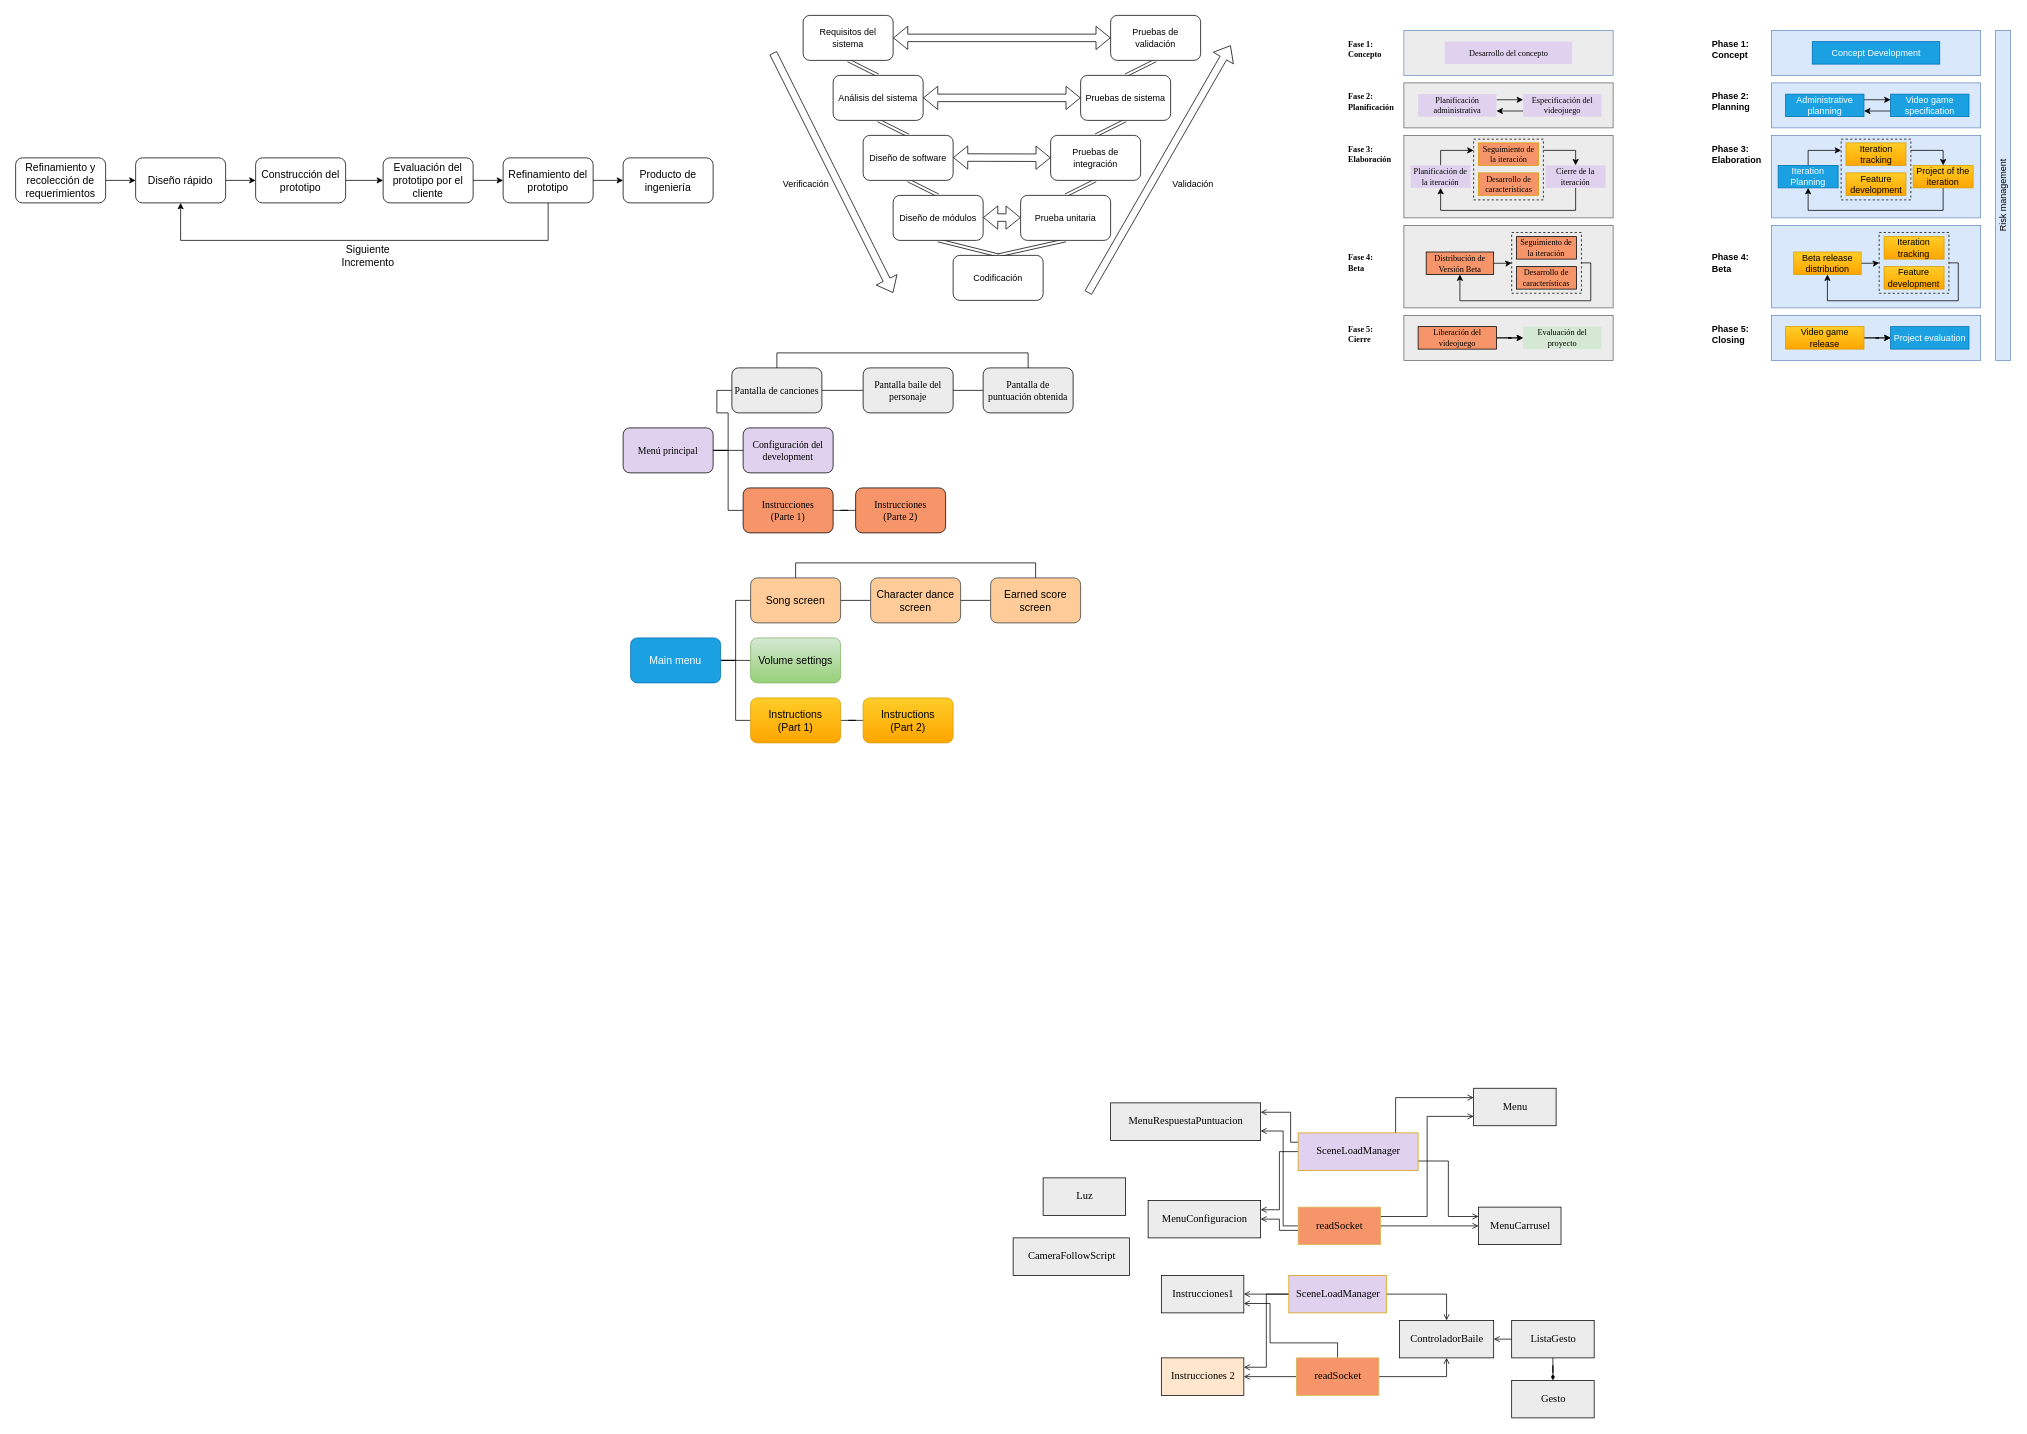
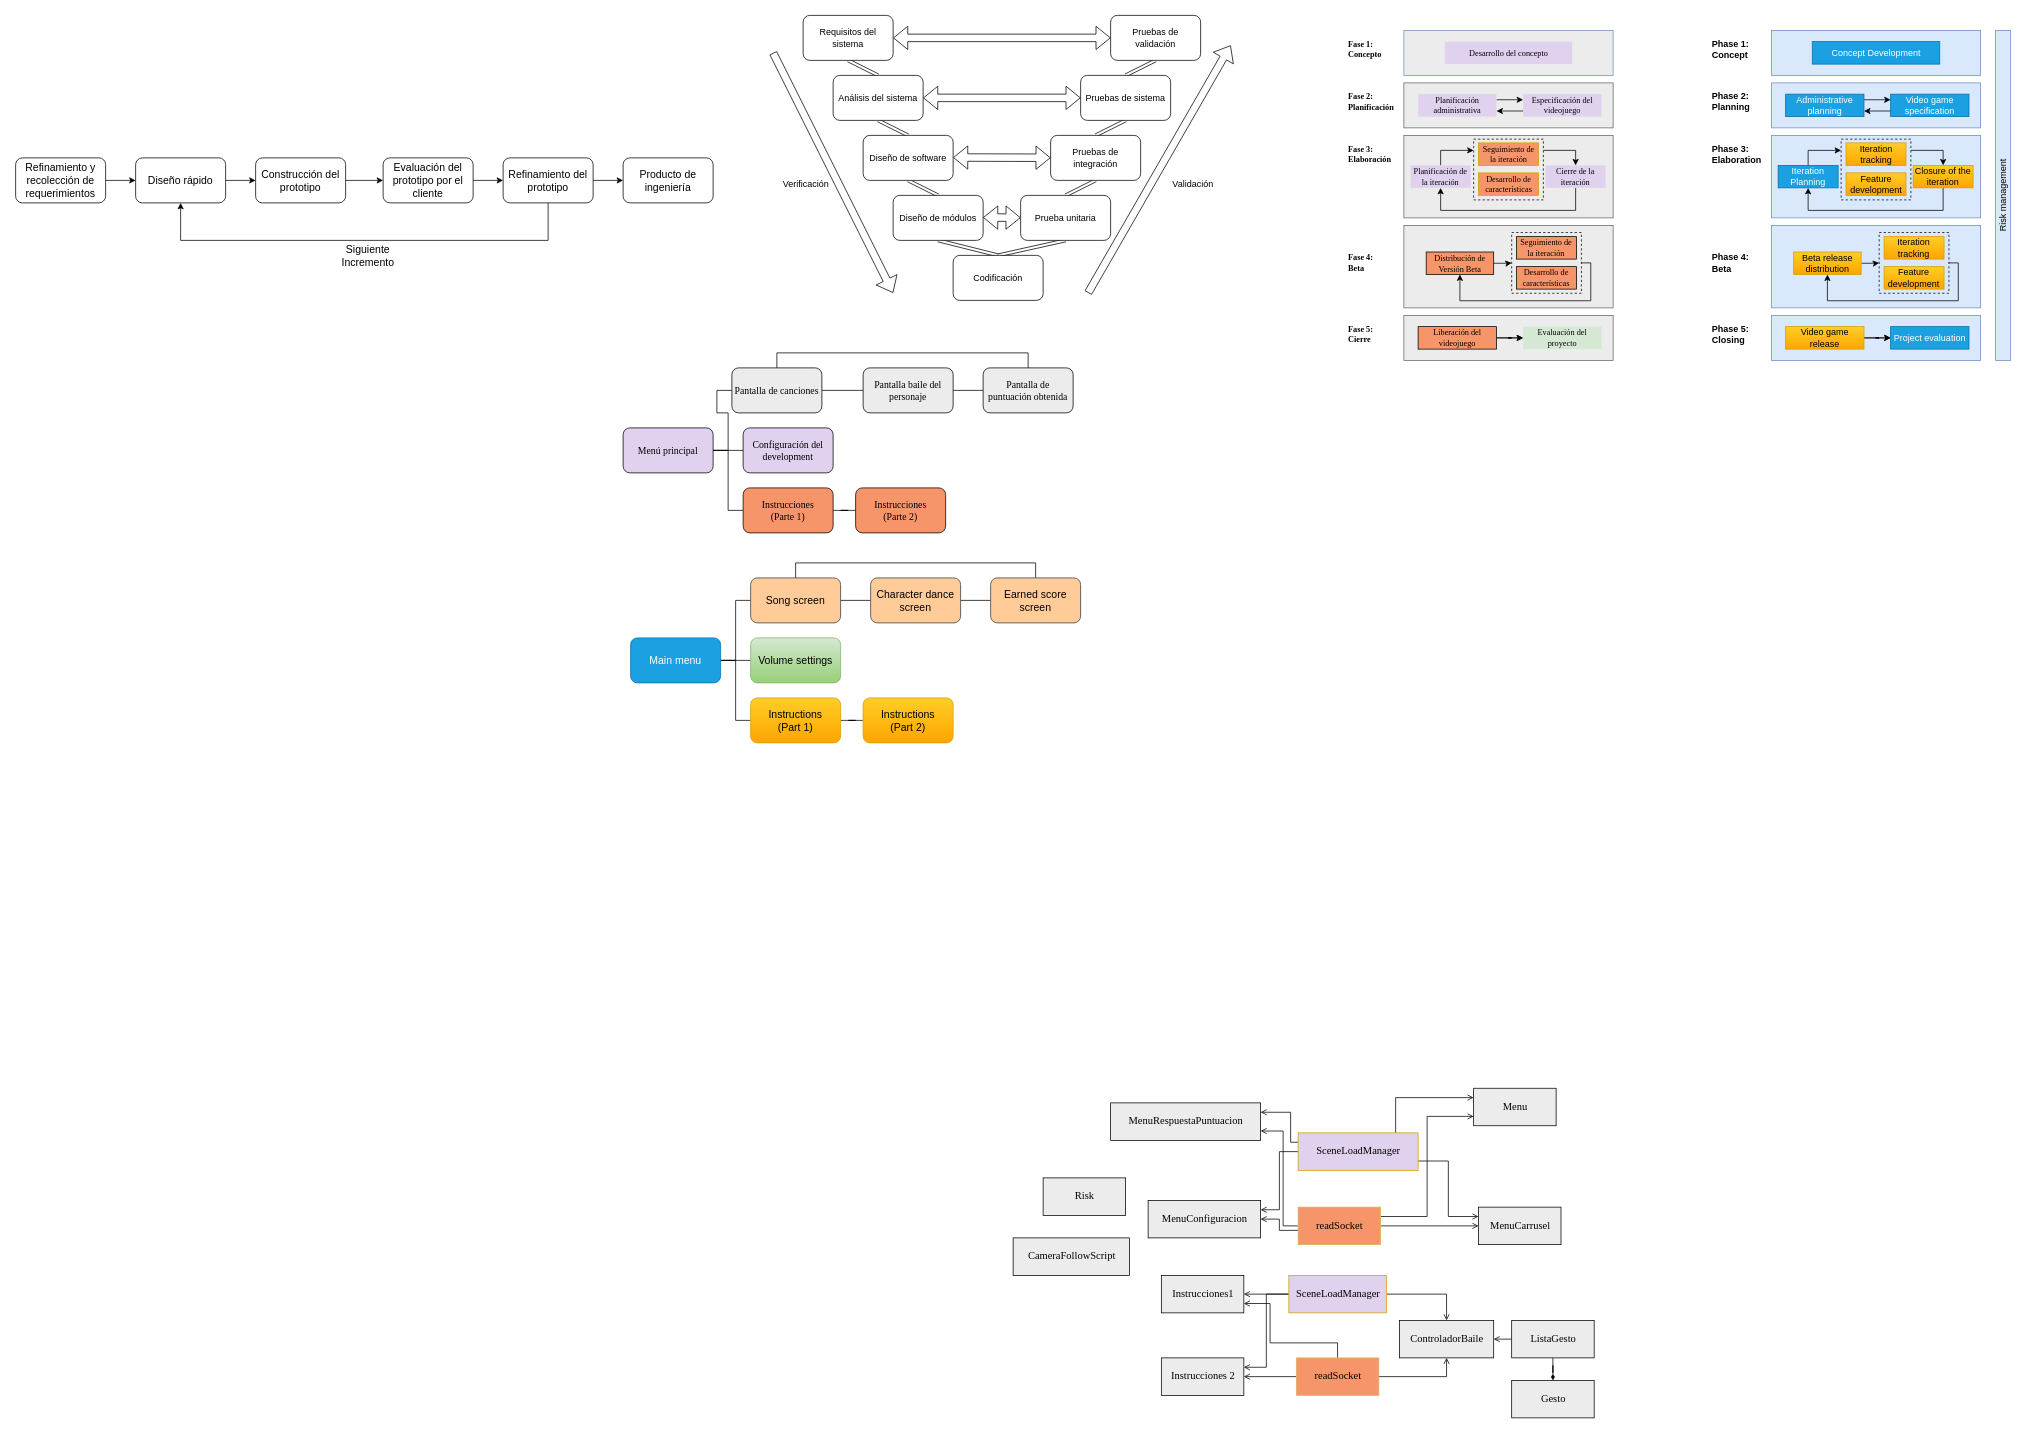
(1943, 177) -> (1943, 177)
(1085, 1197) -> (1085, 1197)
(1202, 1377) -> (1202, 1377)
